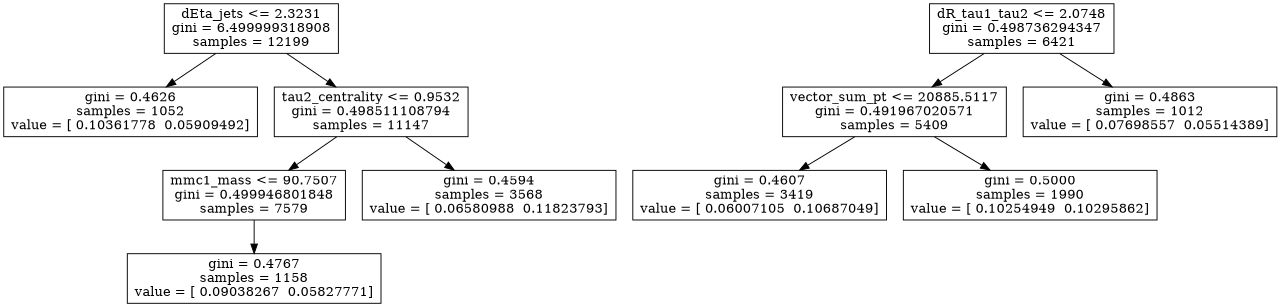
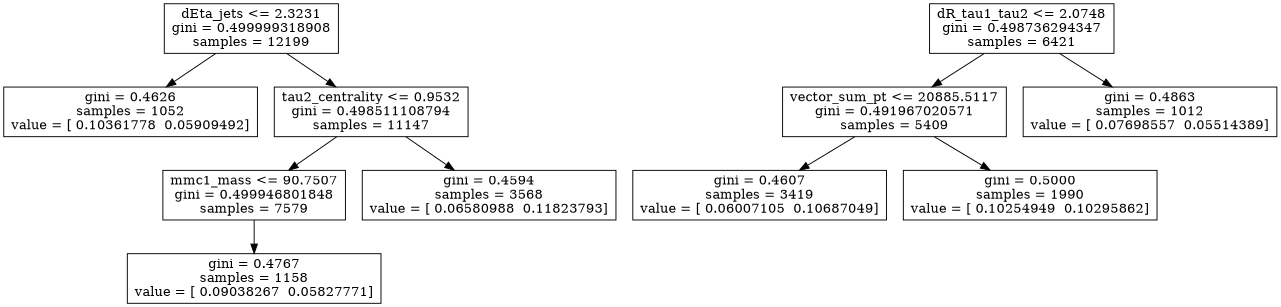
(251, 29) -> (251, 29)
